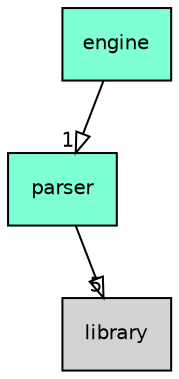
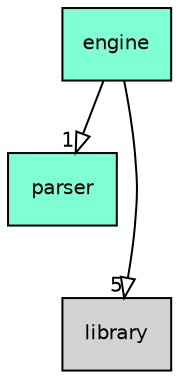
(86, 252) -> (137, 179)
